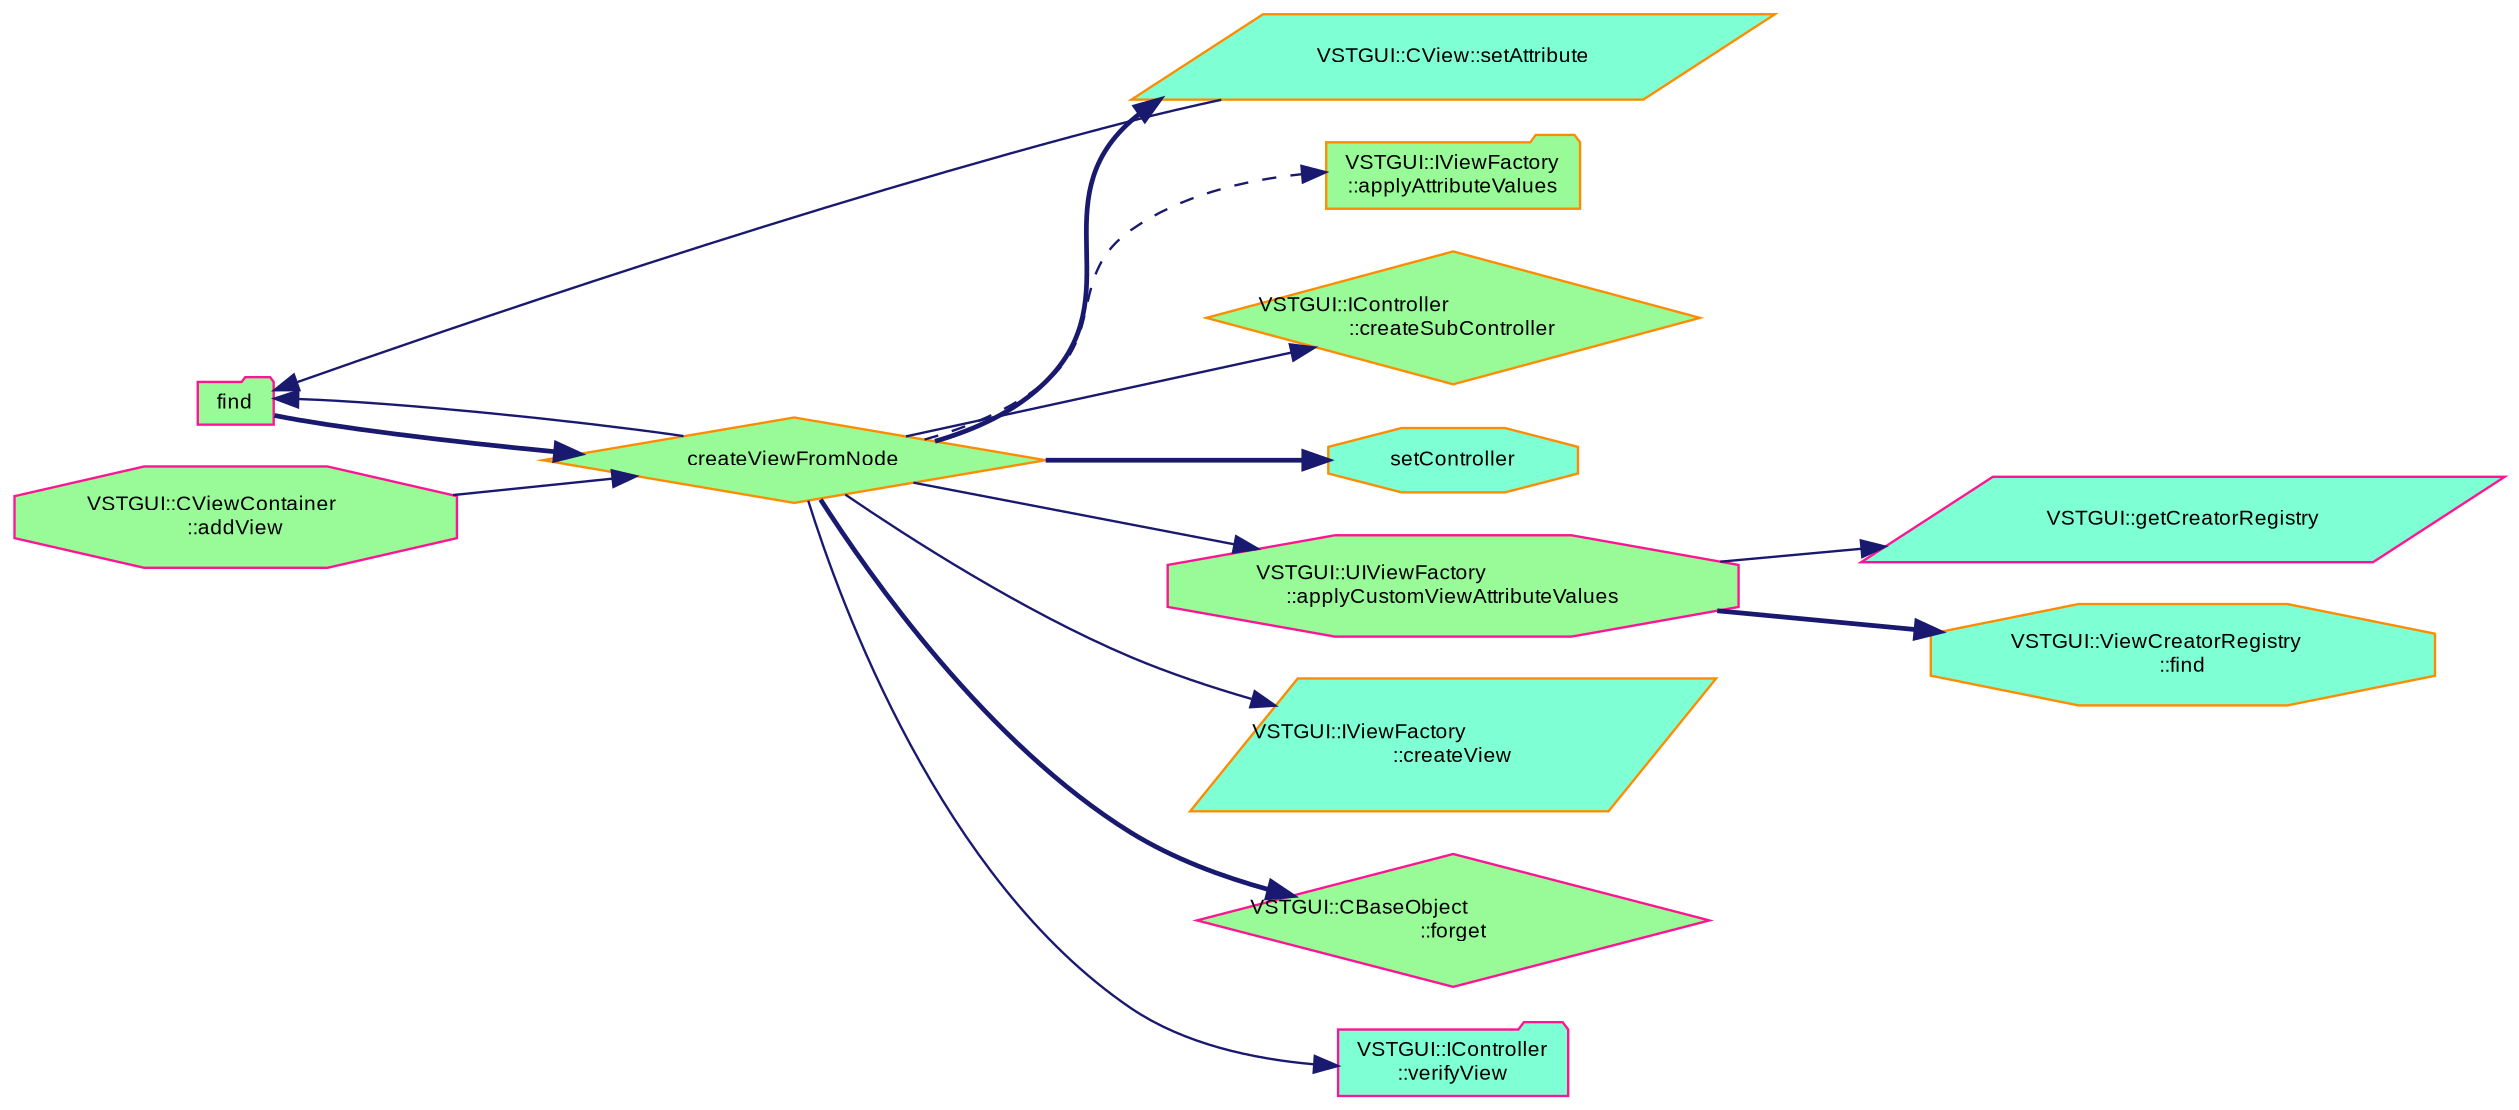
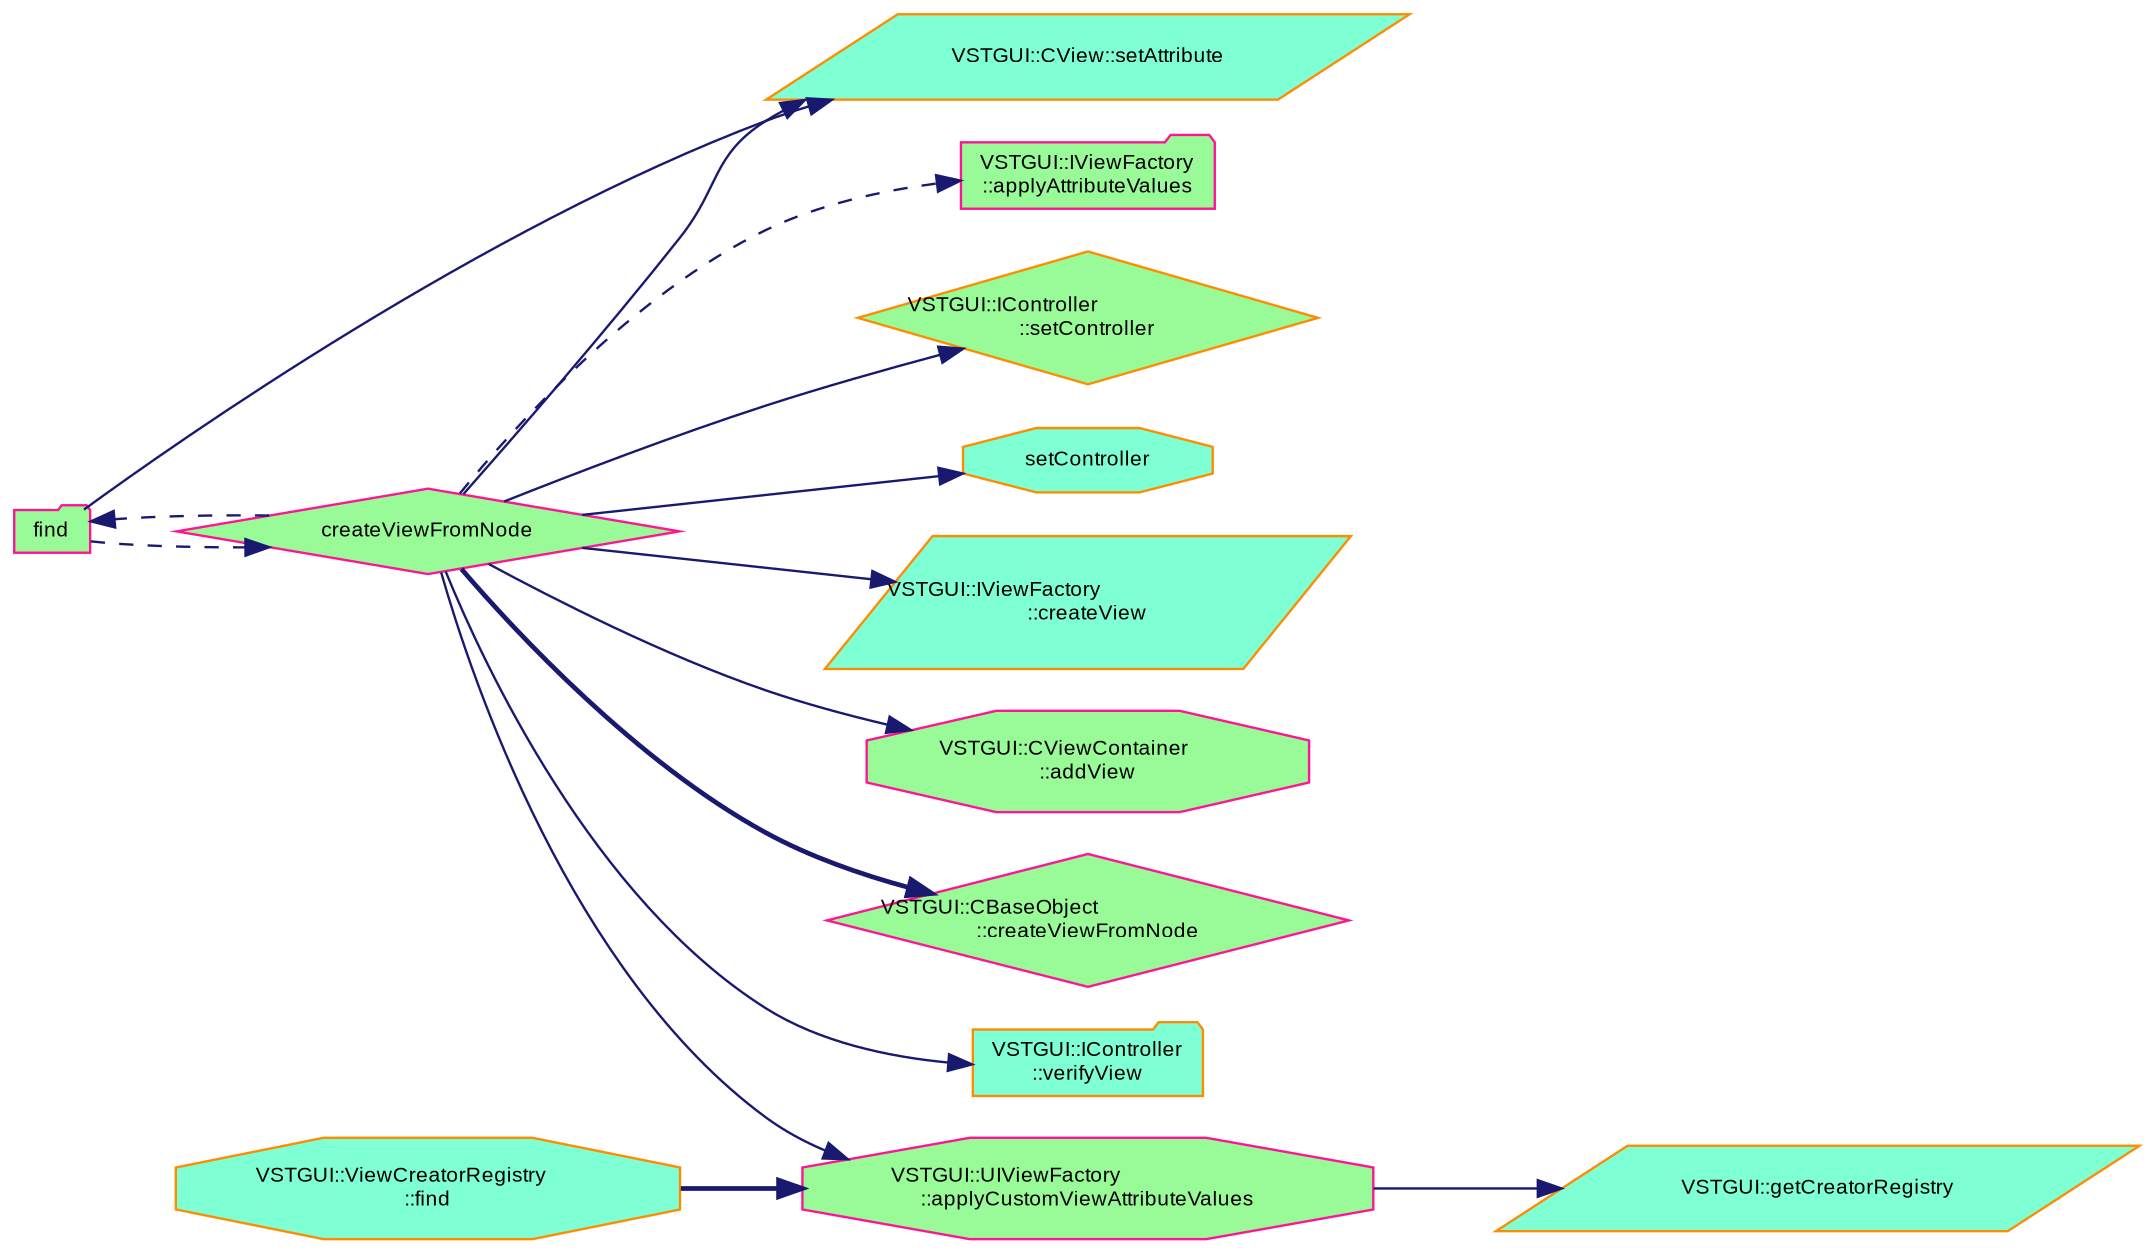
(1453, 176) -> (1088, 176)
(756, 229) -> (433, 283)
(1087, 256) -> (627, 303)
(1453, 318) -> (1088, 318)
(491, 413) -> (192, 516)
(414, 436) -> (168, 546)
(794, 460) -> (428, 531)
(1175, 460) -> (760, 496)
(533, 487) -> (682, 658)
(2183, 520) -> (1818, 1188)
(1817, 620) -> (730, 1188)
(1453, 920) -> (1088, 920)
(1453, 1063) -> (1088, 1063)
